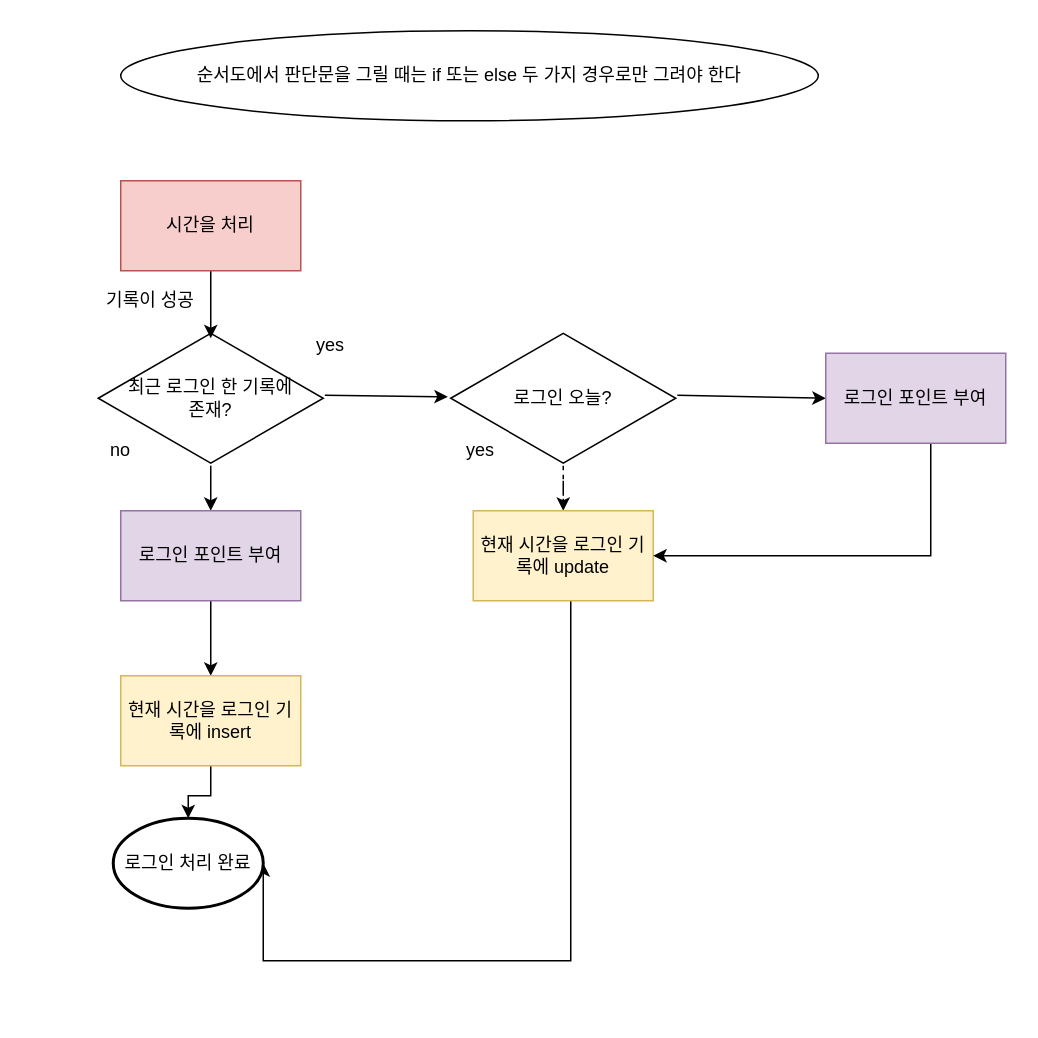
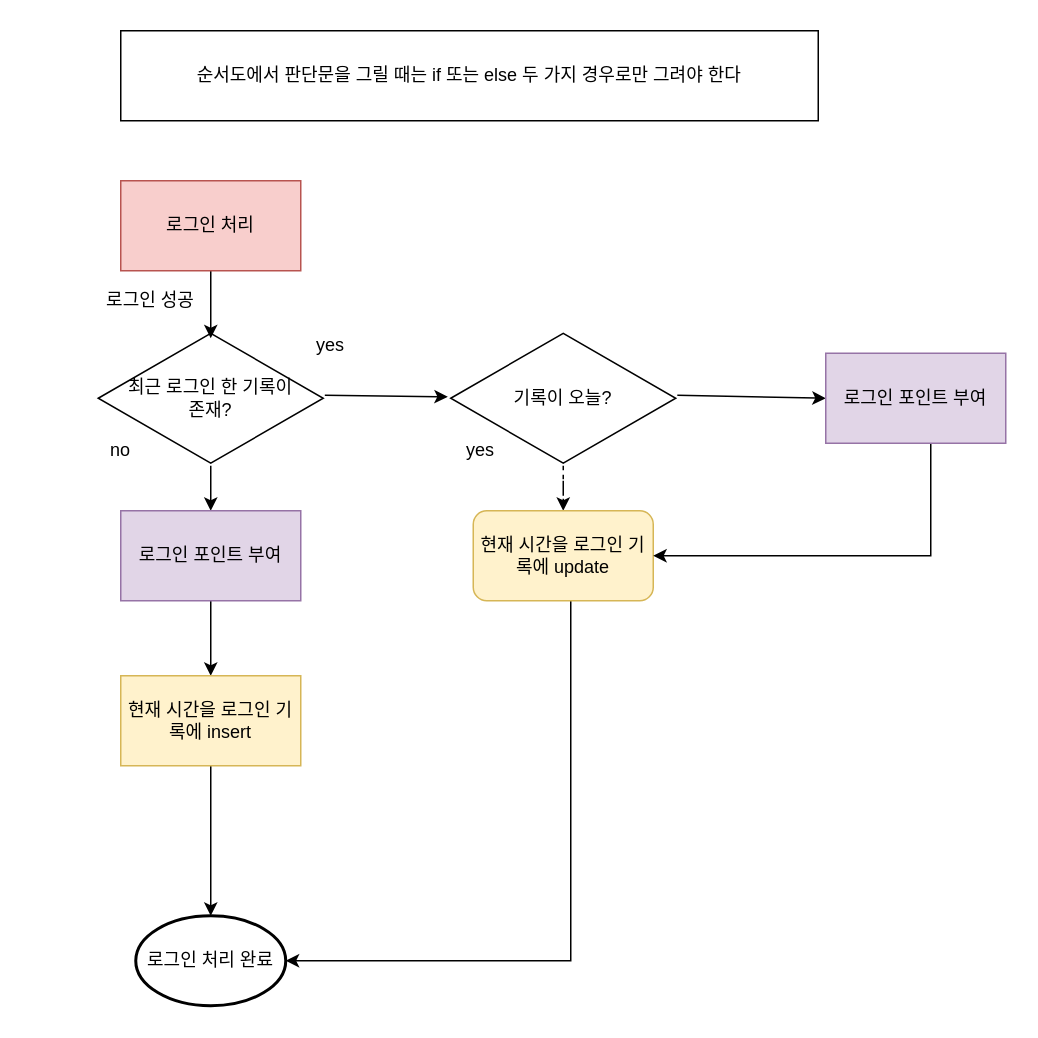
(470, 76) -> (470, 76)
(211, 226) -> (211, 226)
(151, 301) -> (151, 301)
(211, 398) -> (211, 398)
(563, 398) -> (563, 398)
(563, 556) -> (563, 556)
(188, 863) -> (211, 961)
